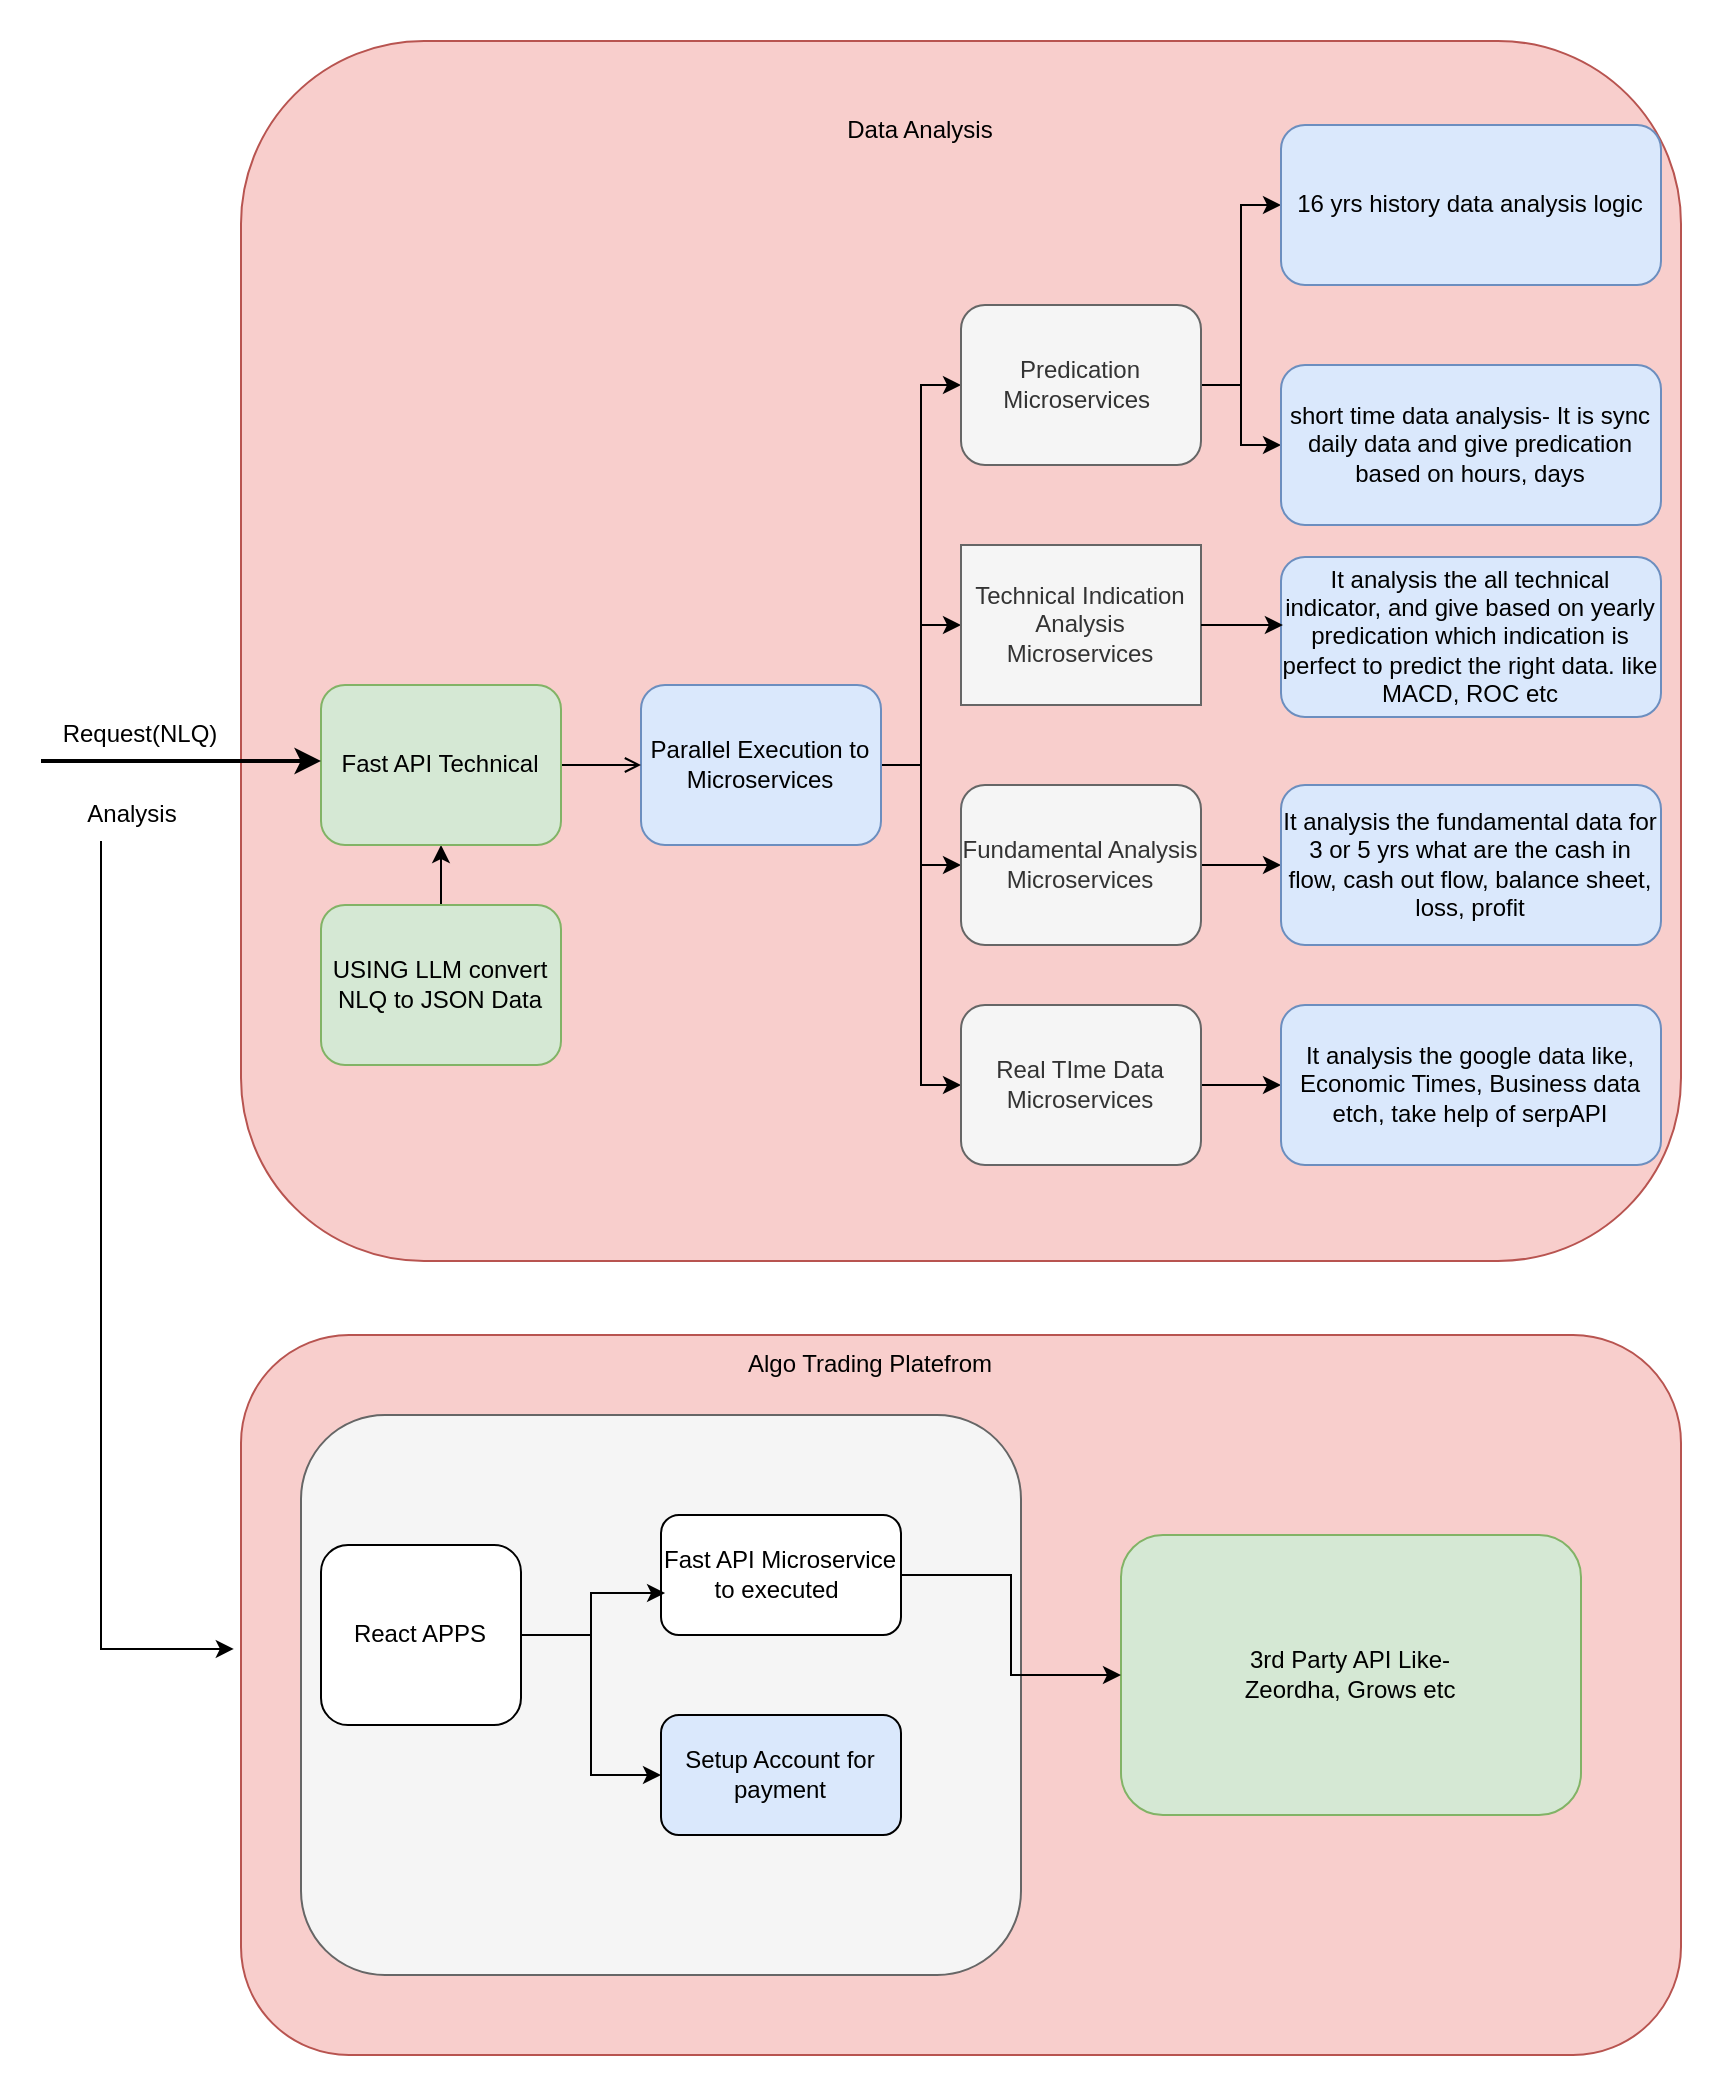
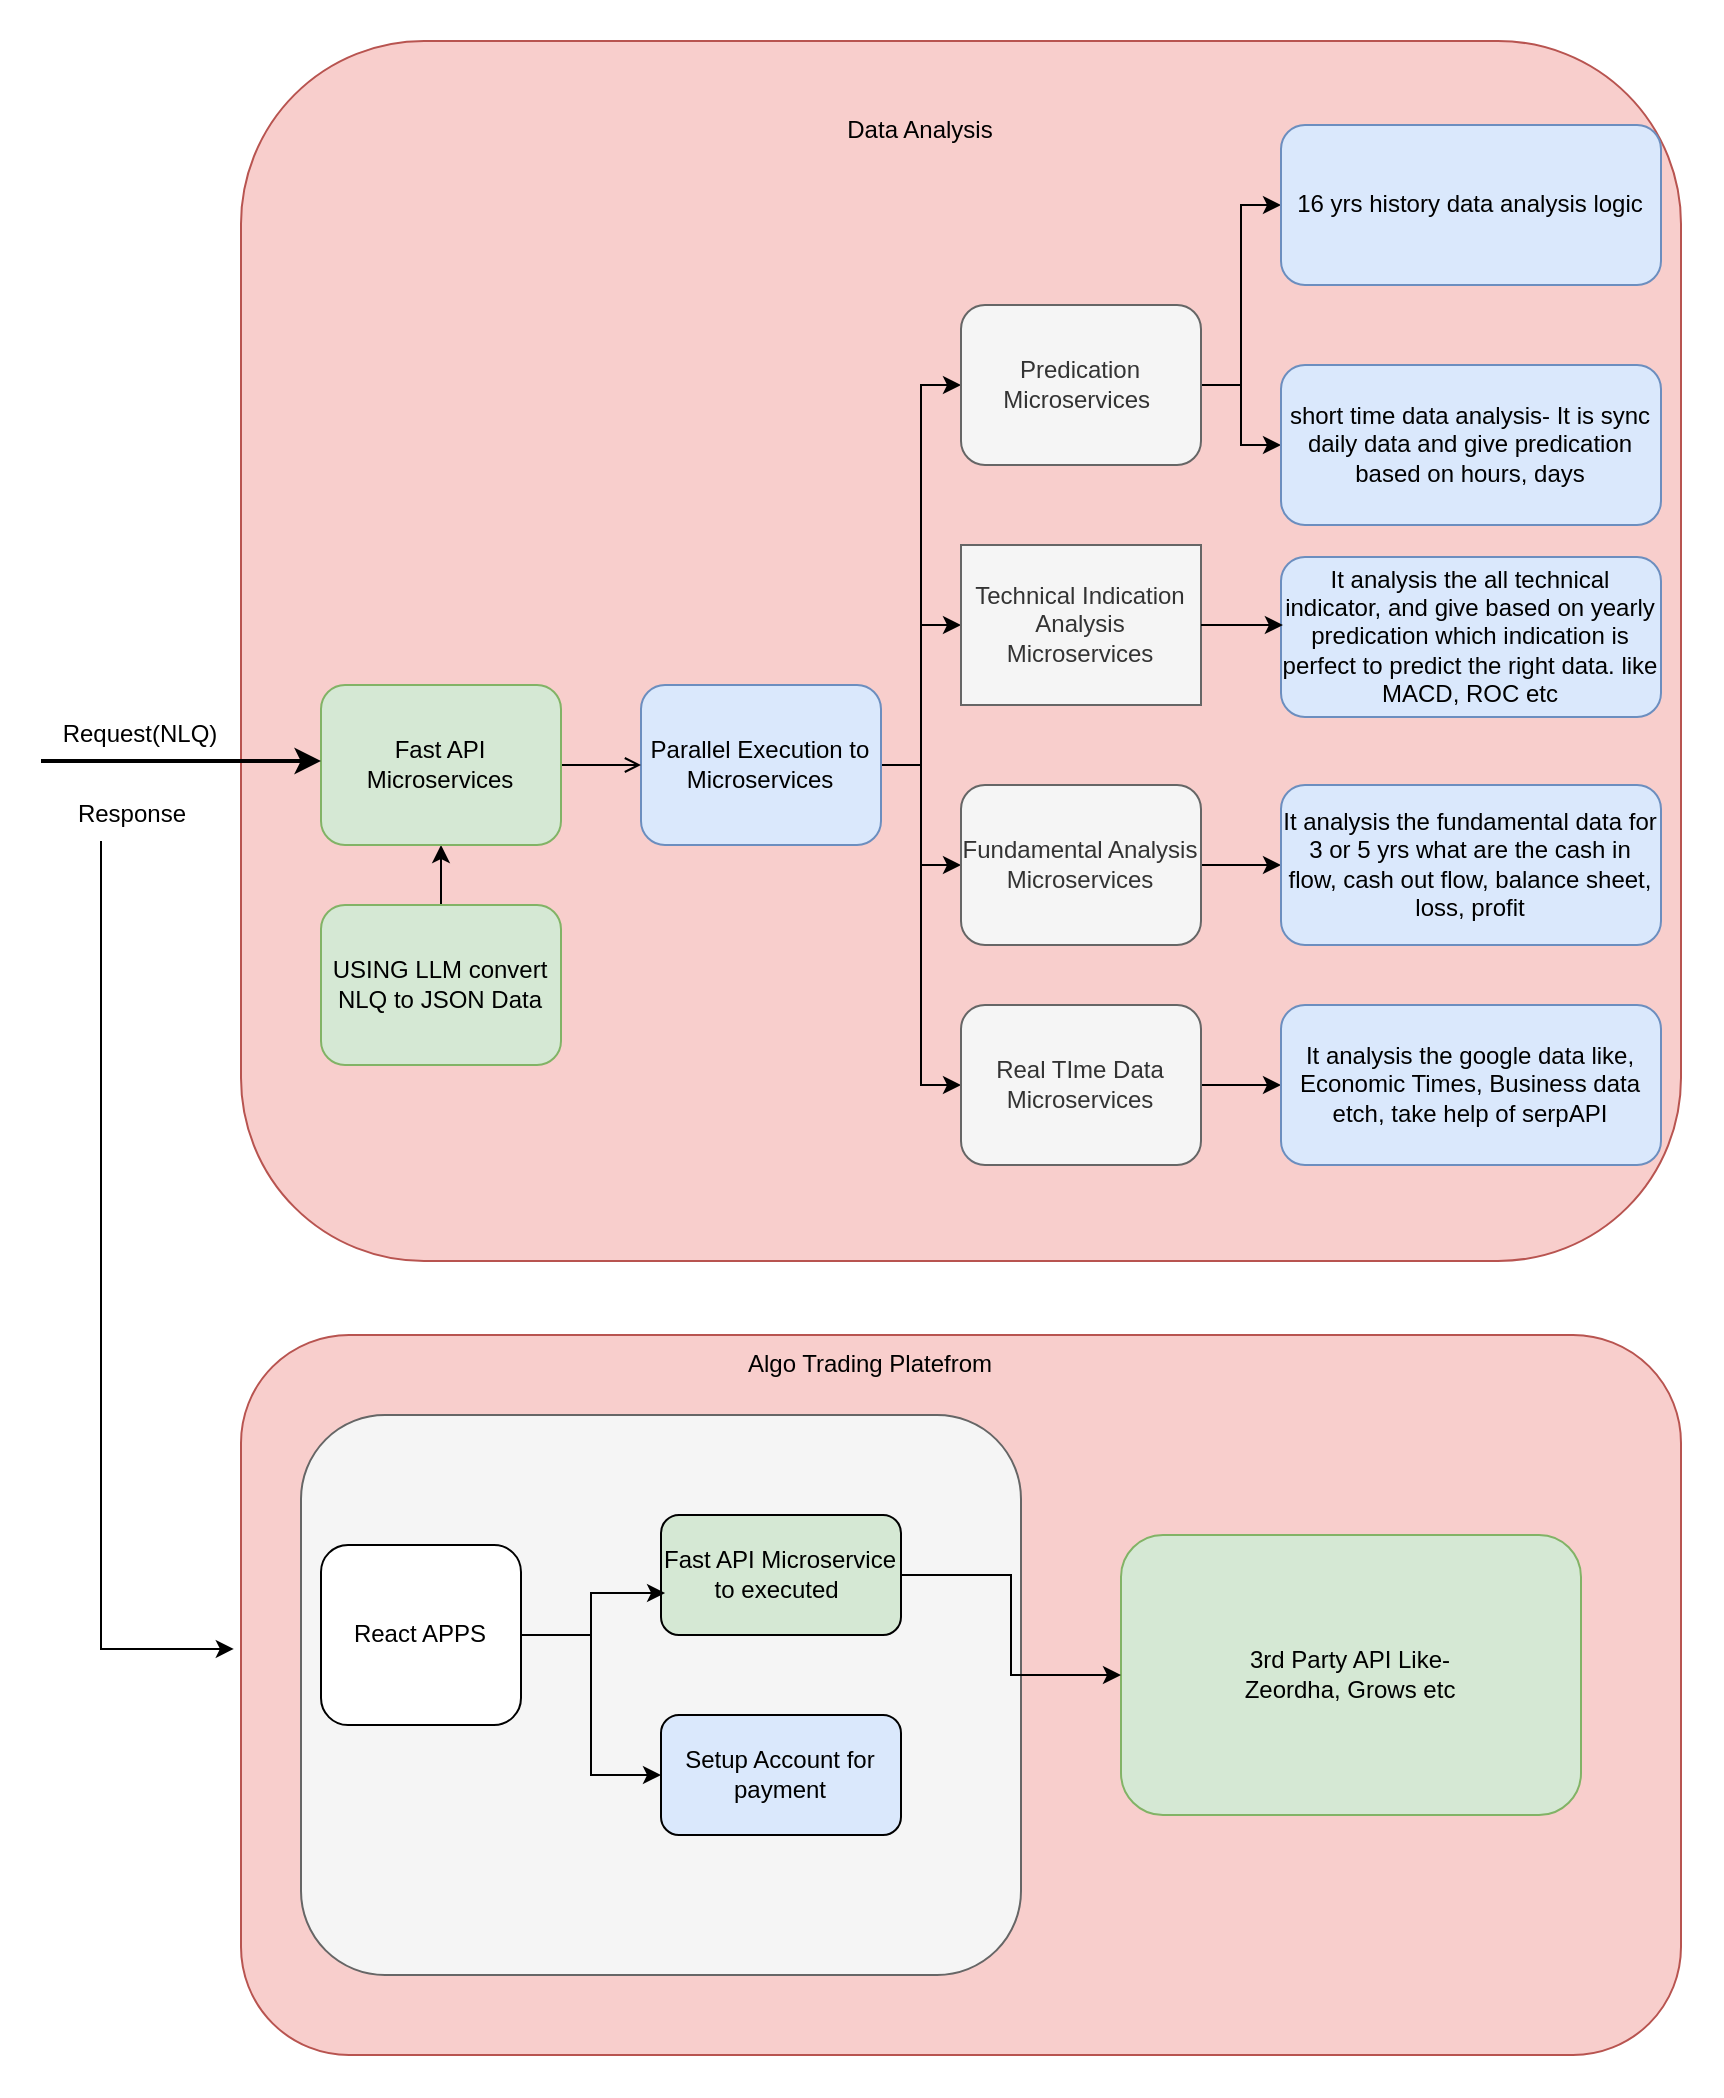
(441, 765) -> (441, 765)
(133, 815) -> (133, 815)
(781, 1575) -> (781, 1575)
